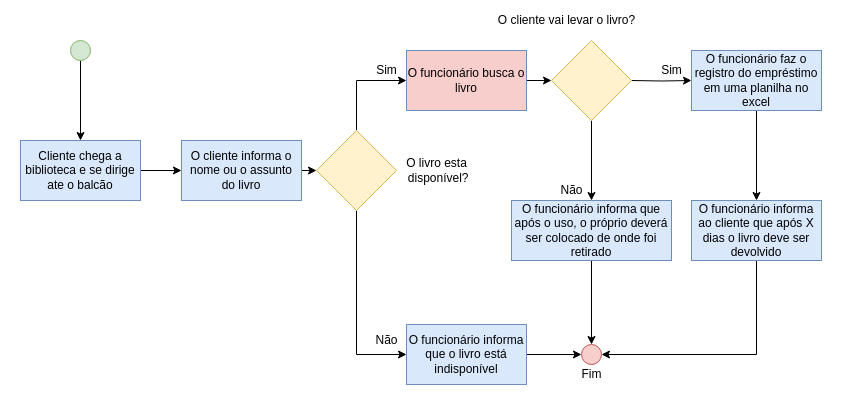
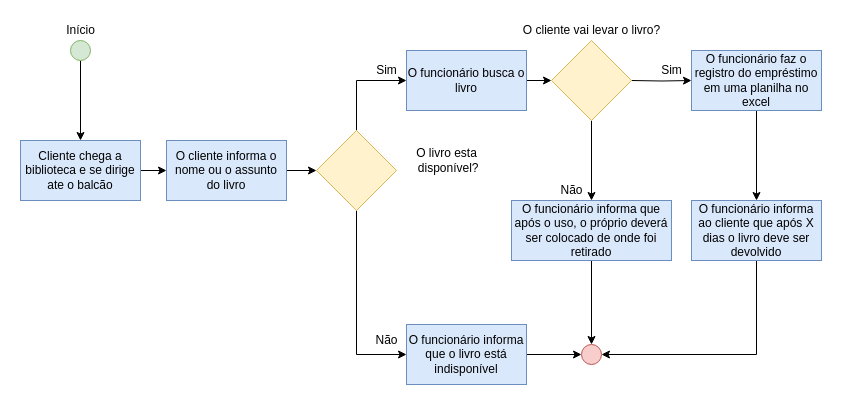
(567, 21) -> (592, 31)
none -> (81, 31)
(467, 81) -> (467, 81)
(242, 171) -> (227, 171)
(437, 171) -> (447, 161)
(592, 375) -> none
